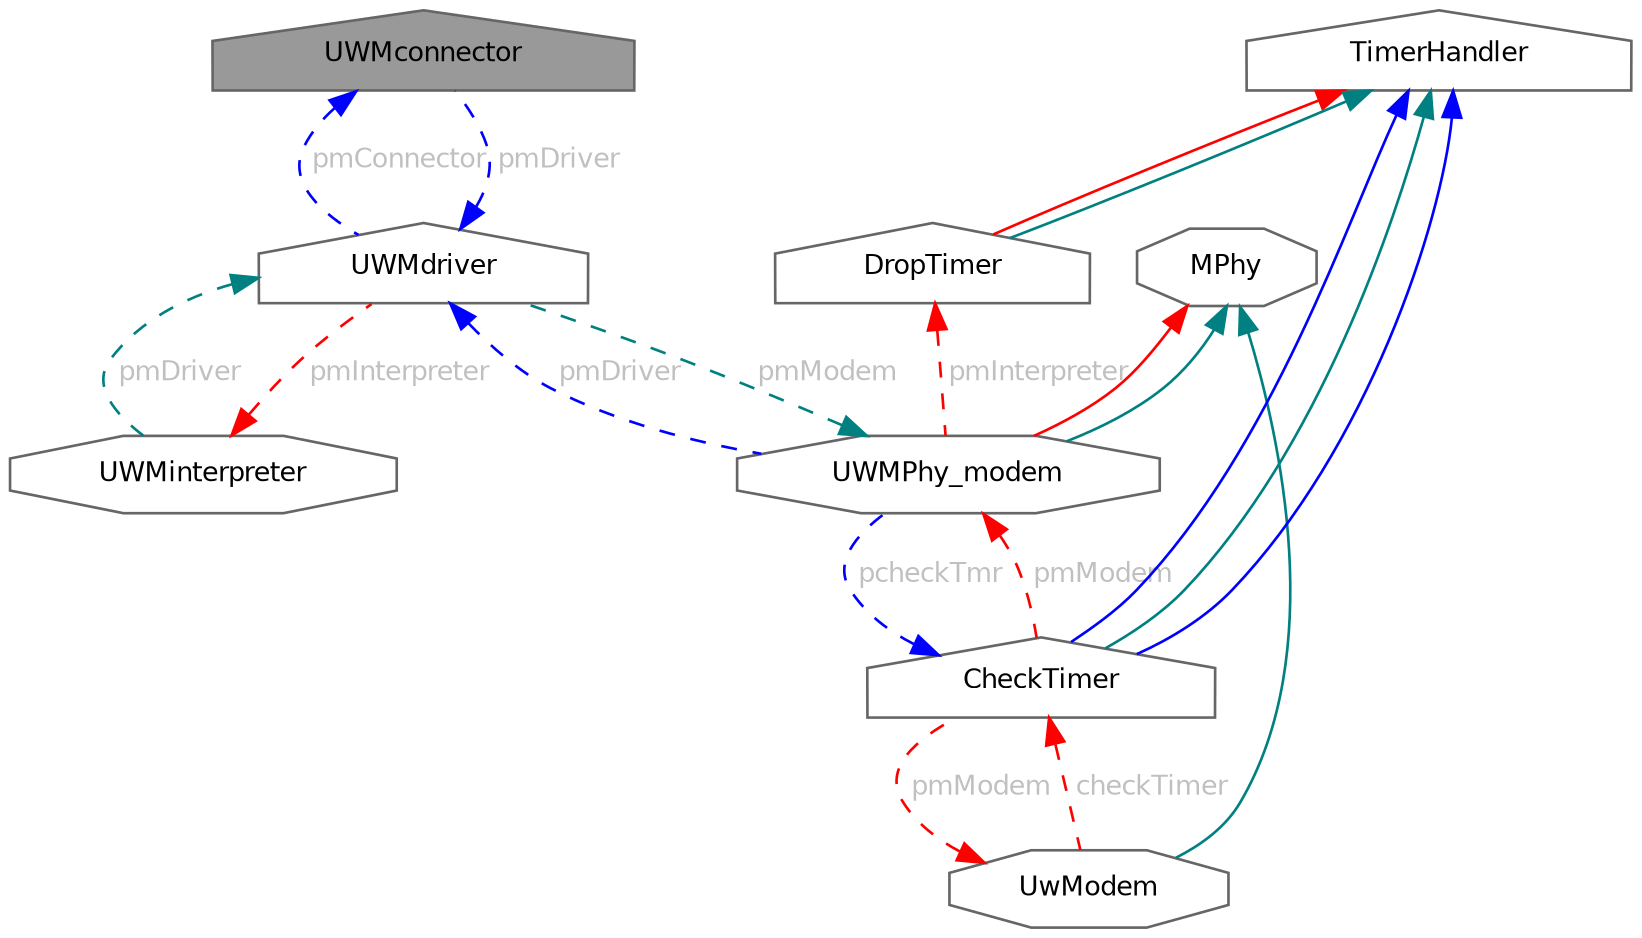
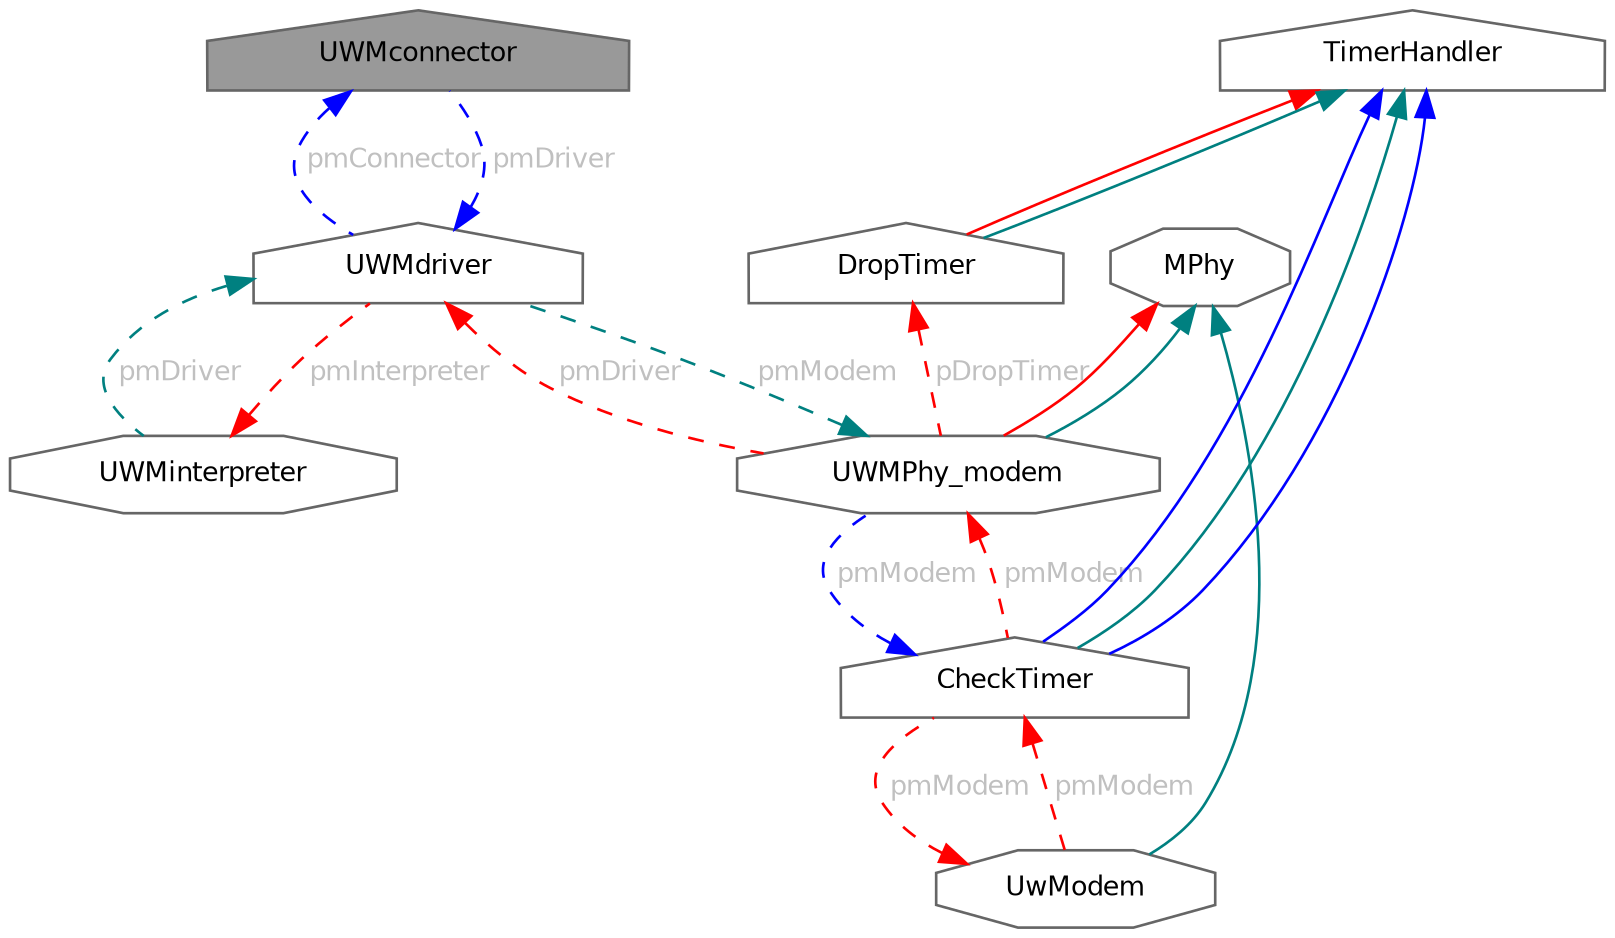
(1035, 374) -> (1008, 374)
(603, 412) -> (604, 411)
(927, 575) -> (903, 575)
(1149, 788) -> (1121, 788)
